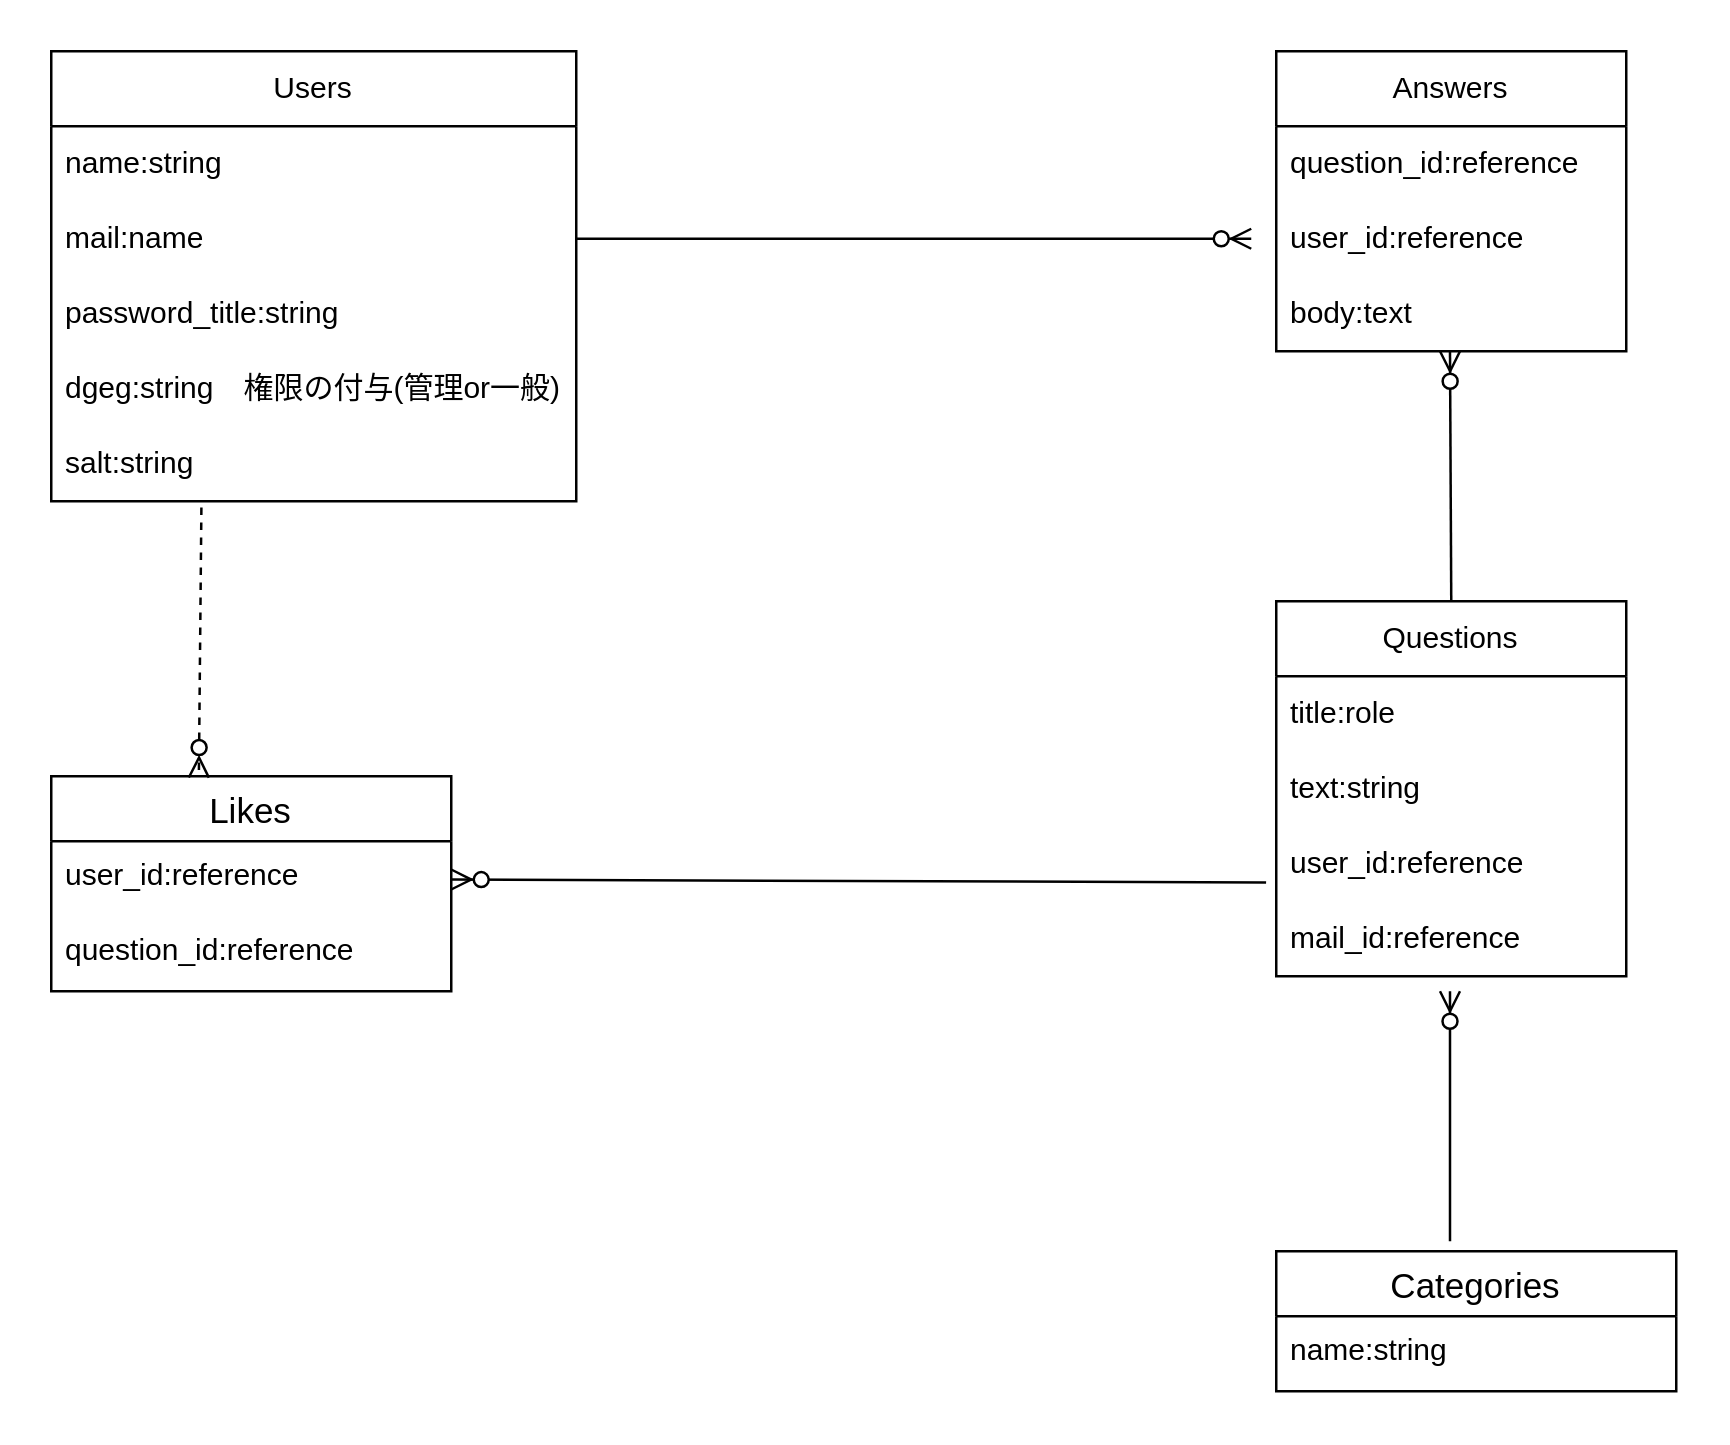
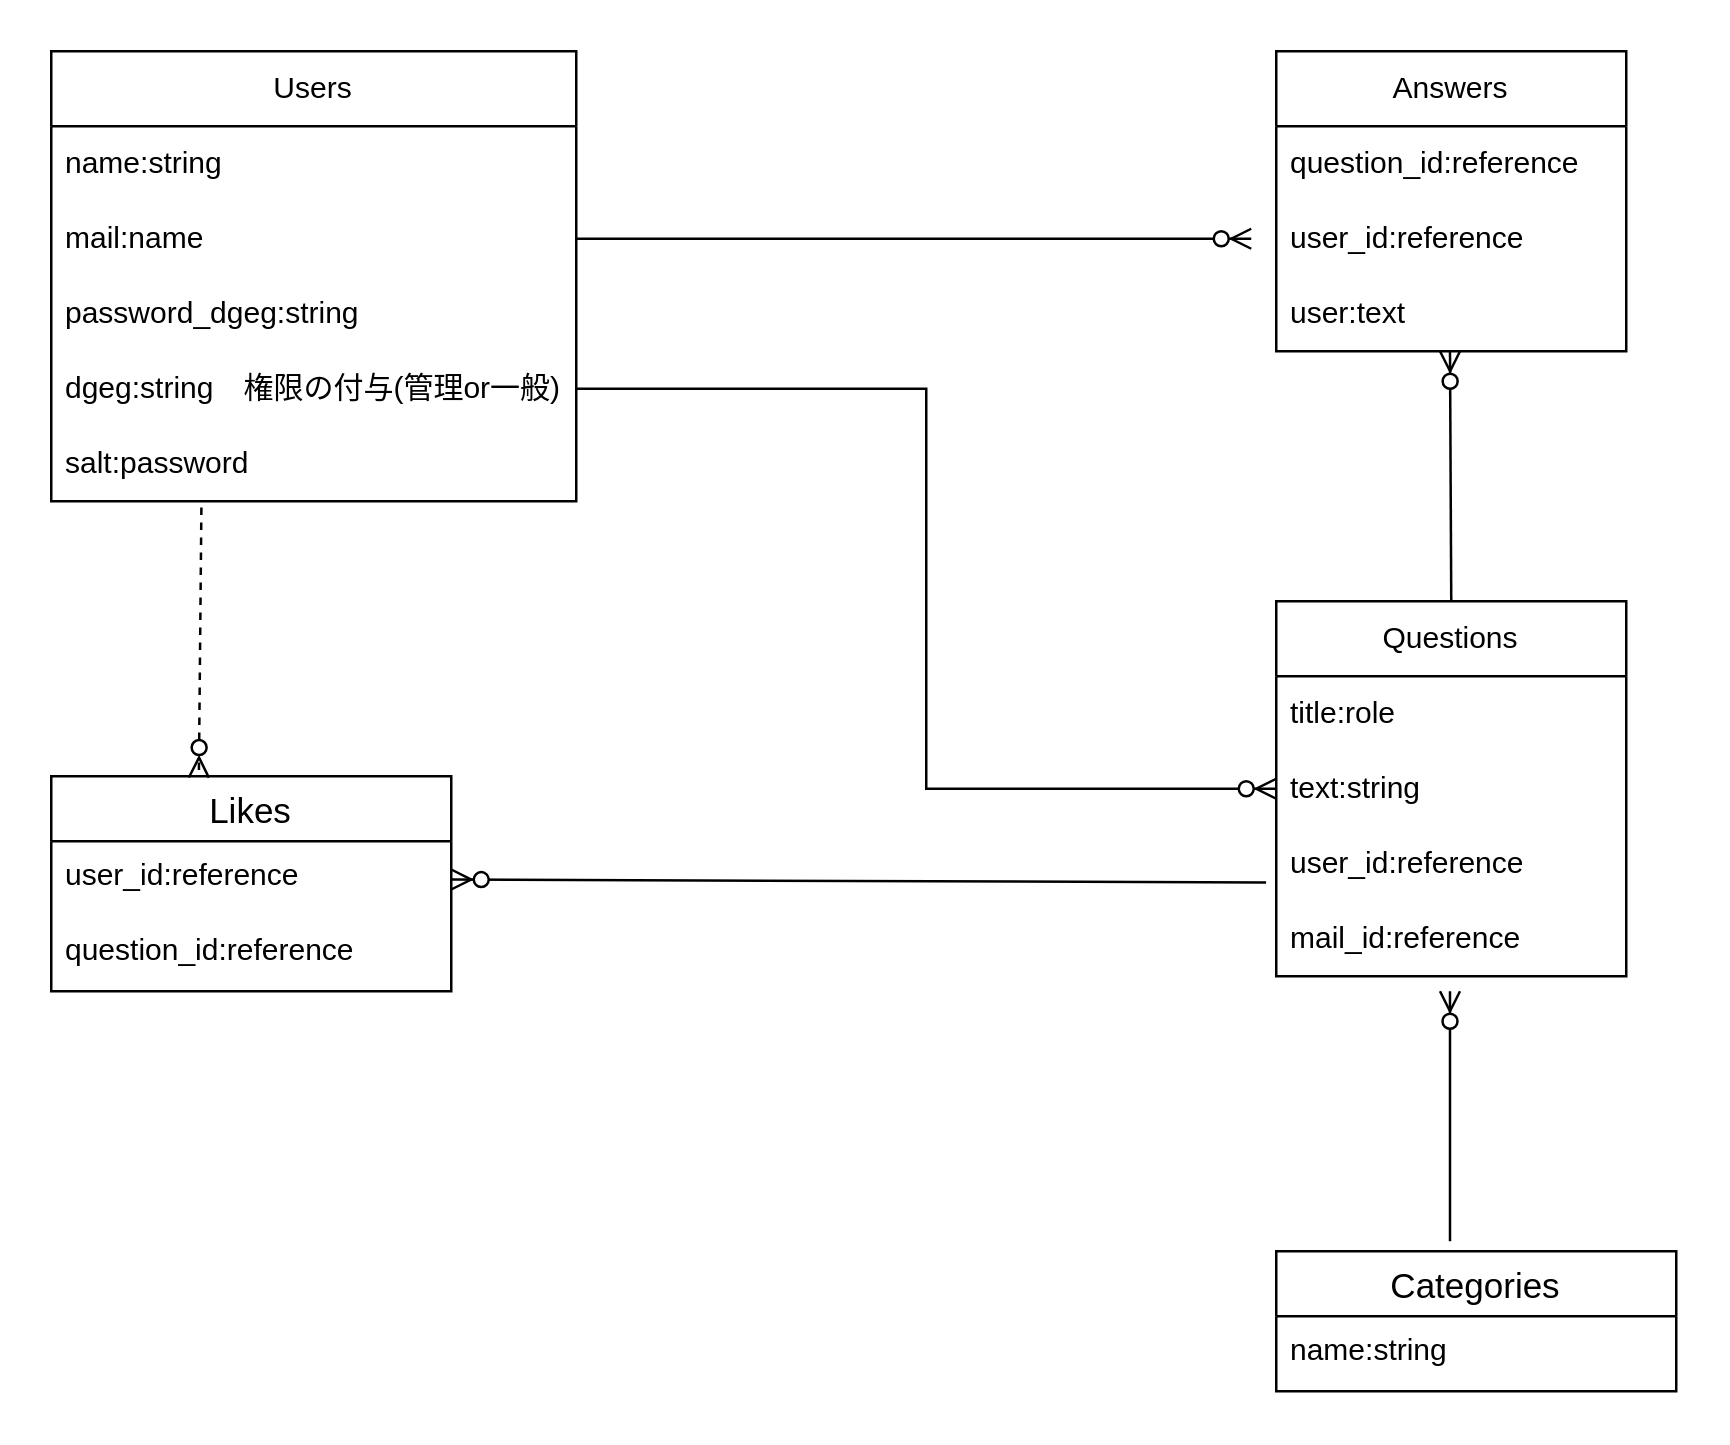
(227, 314) -> (226, 314)
(1363, 314) -> (1363, 314)
(147, 464) -> (168, 464)
none -> (926, 574)
